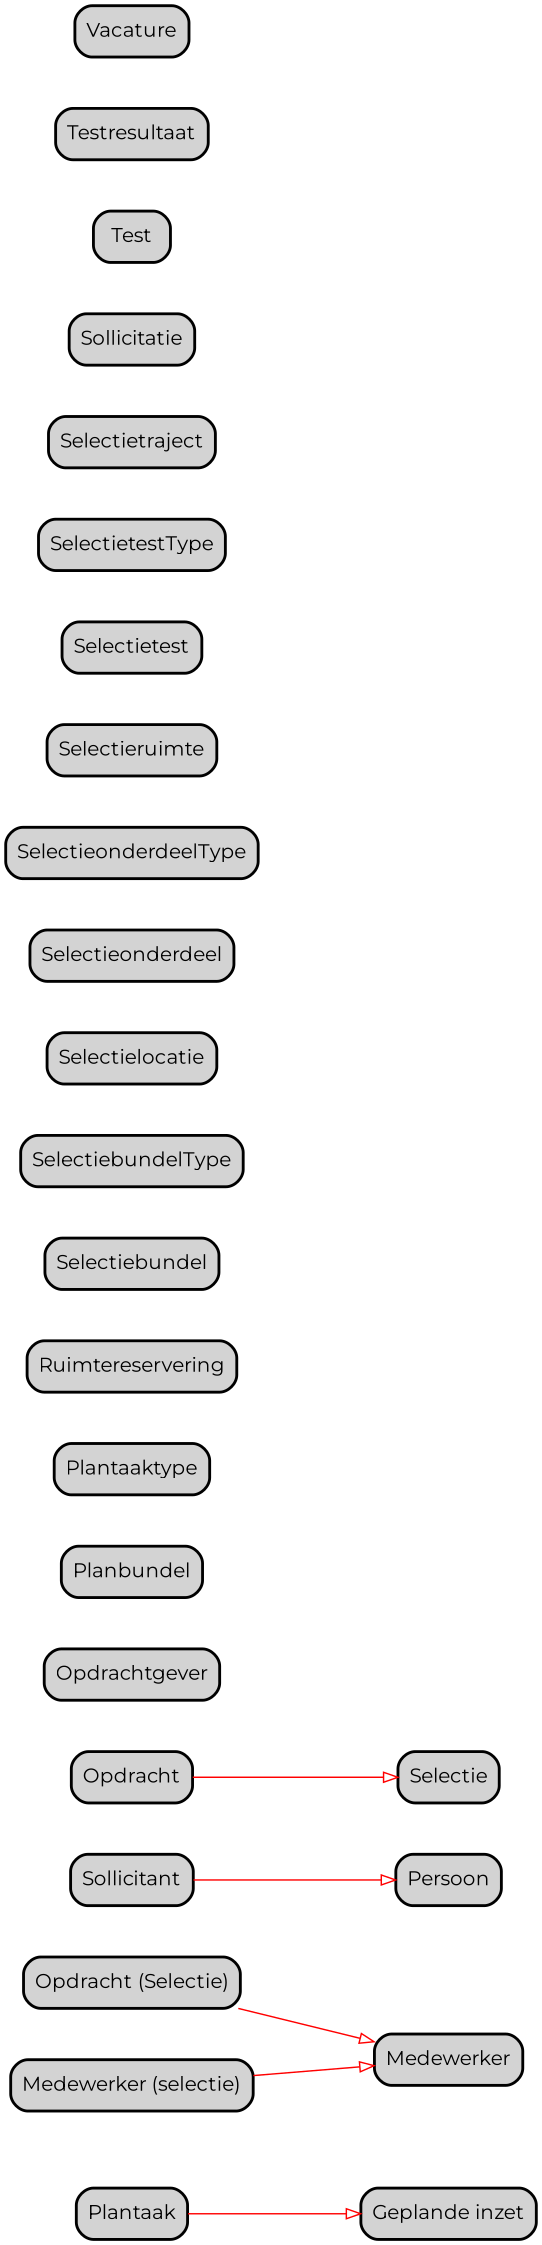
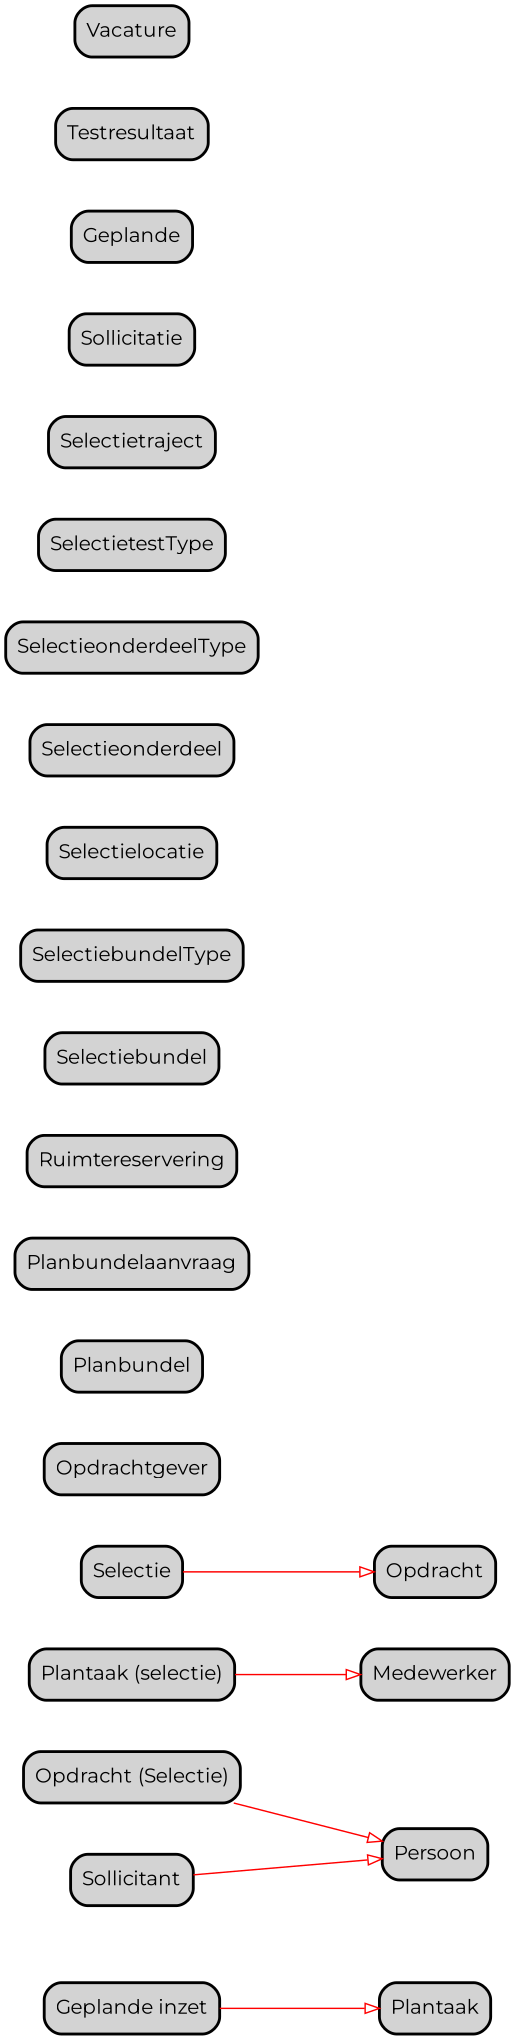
(132, 237) -> (132, 237)
(132, 648) -> none
(132, 750) -> none
none -> (132, 1264)
(132, 1469) -> none
(288, 1777) -> (271, 1572)
(299, 2023) -> (301, 1820)
(132, 2085) -> (132, 1675)
(267, 2214) -> (292, 2008)
